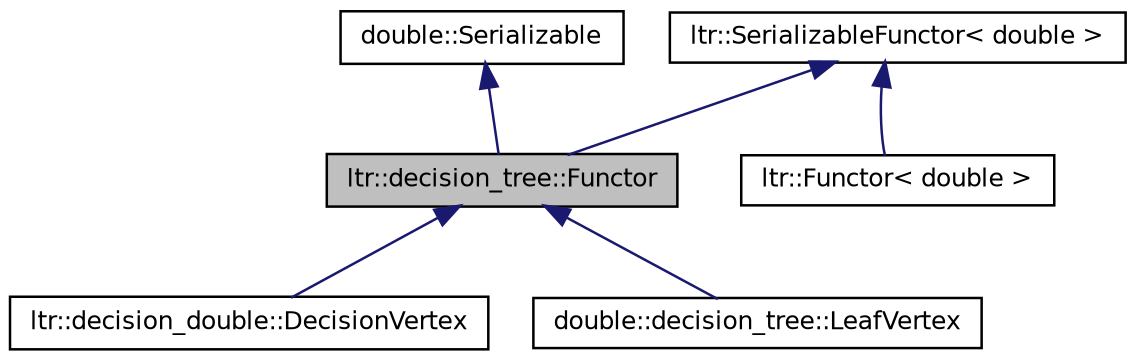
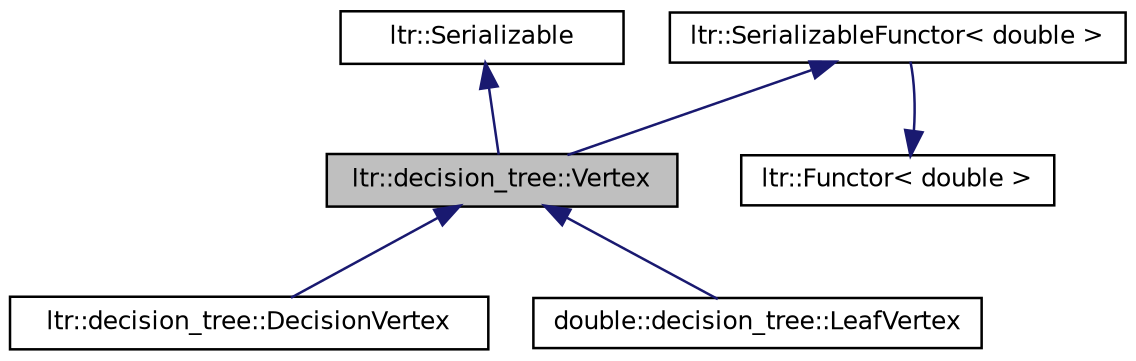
(482, 38) -> (482, 38)
(881, 121) -> (914, 96)
(502, 180) -> (502, 180)
(249, 323) -> (249, 323)
